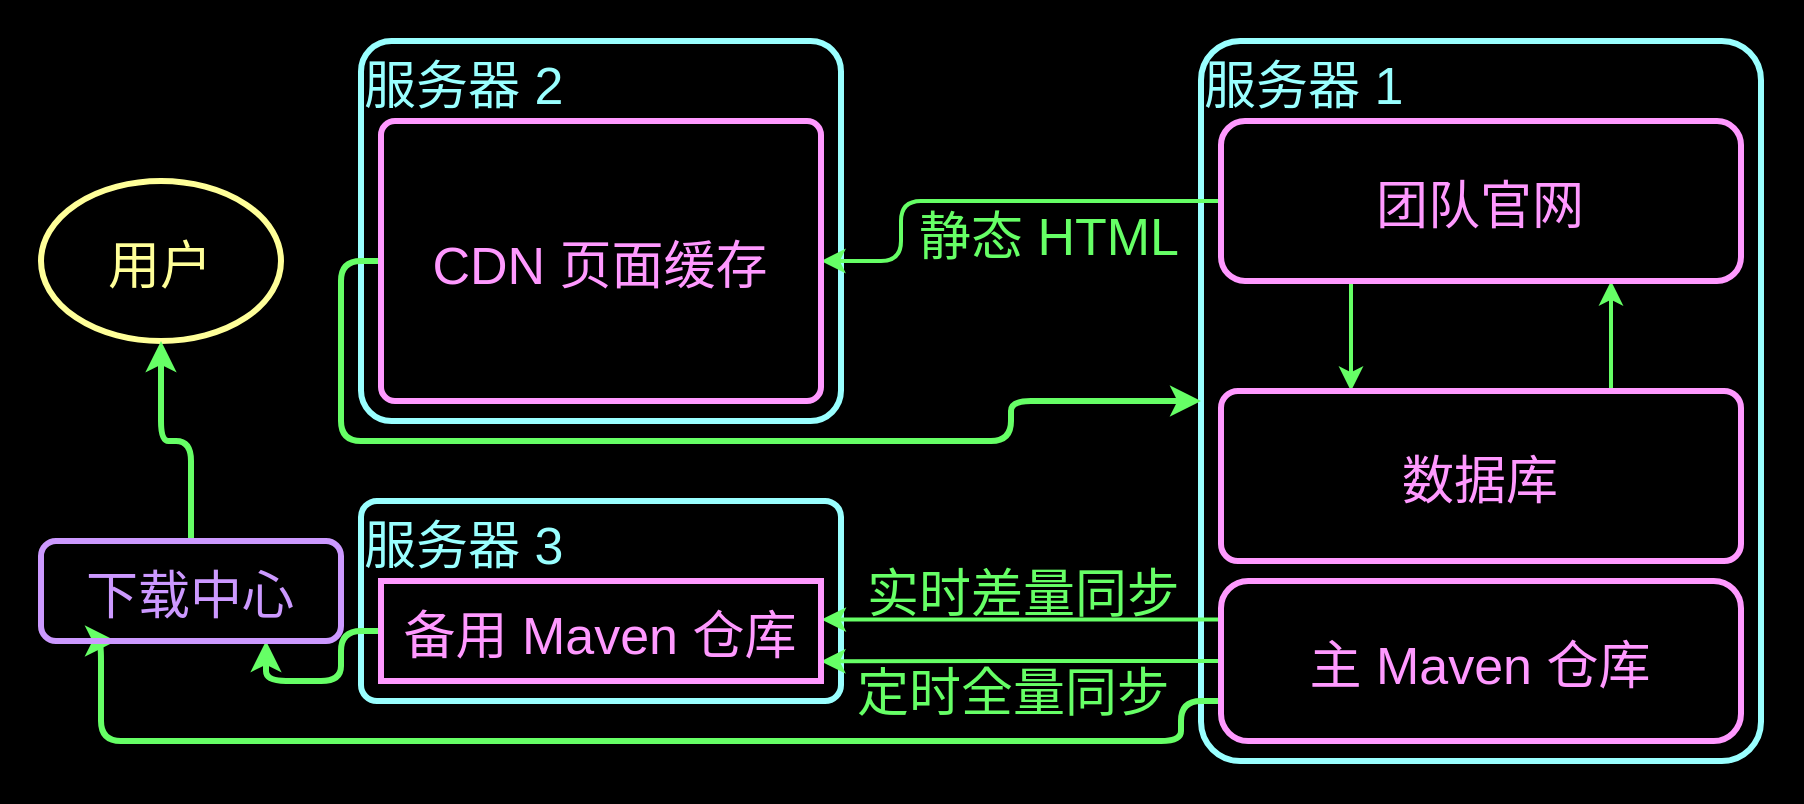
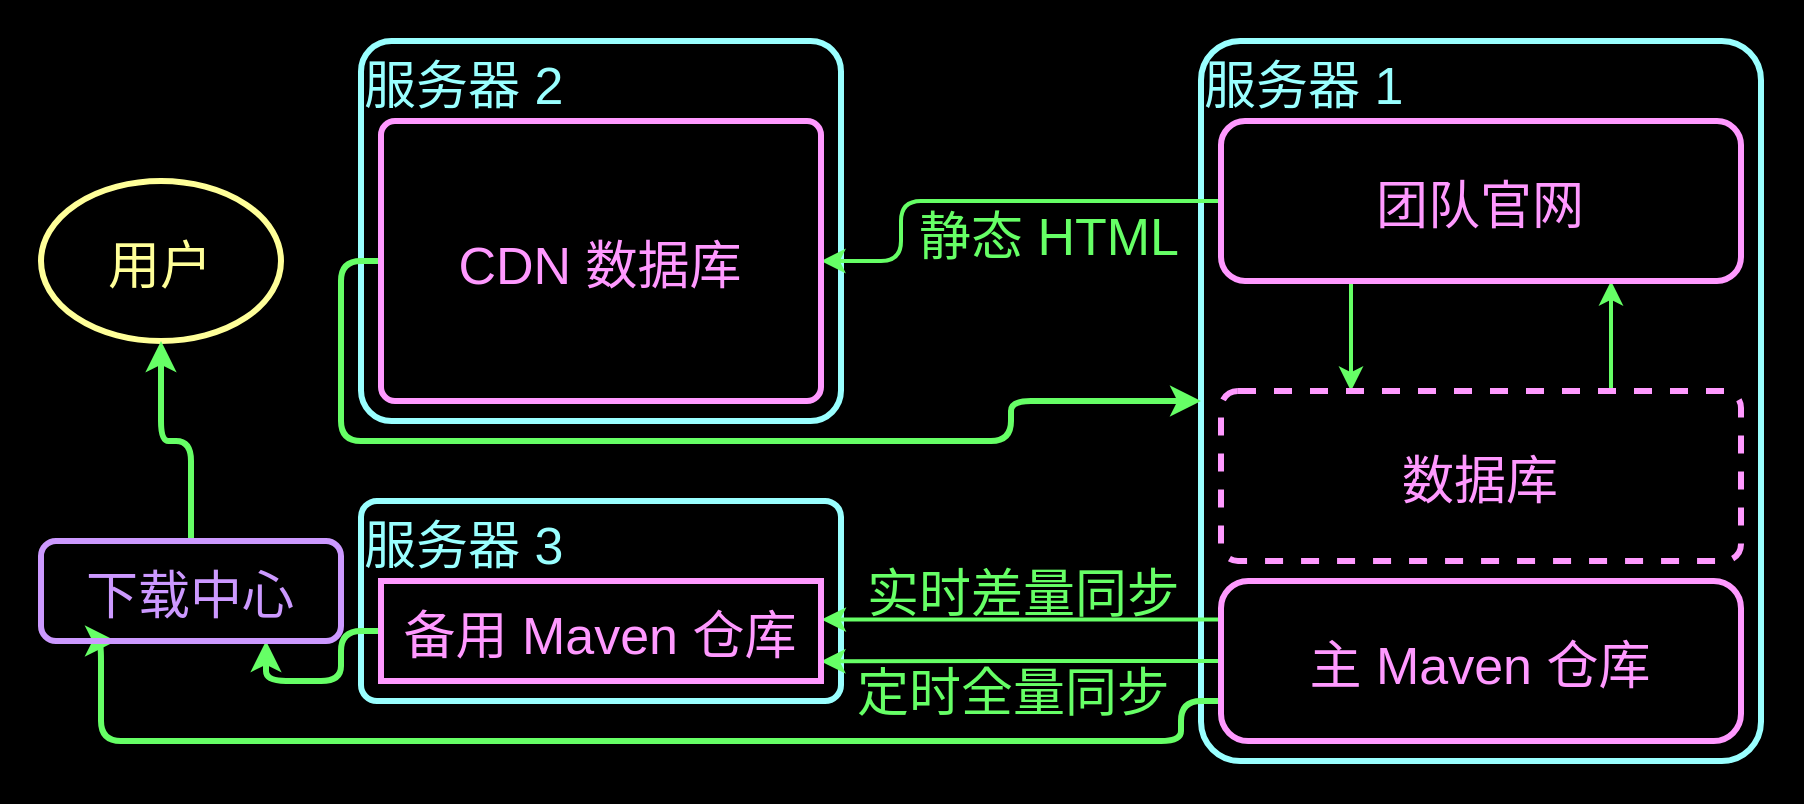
(600, 267) -> (600, 267)
(1481, 476) -> (1481, 476)
